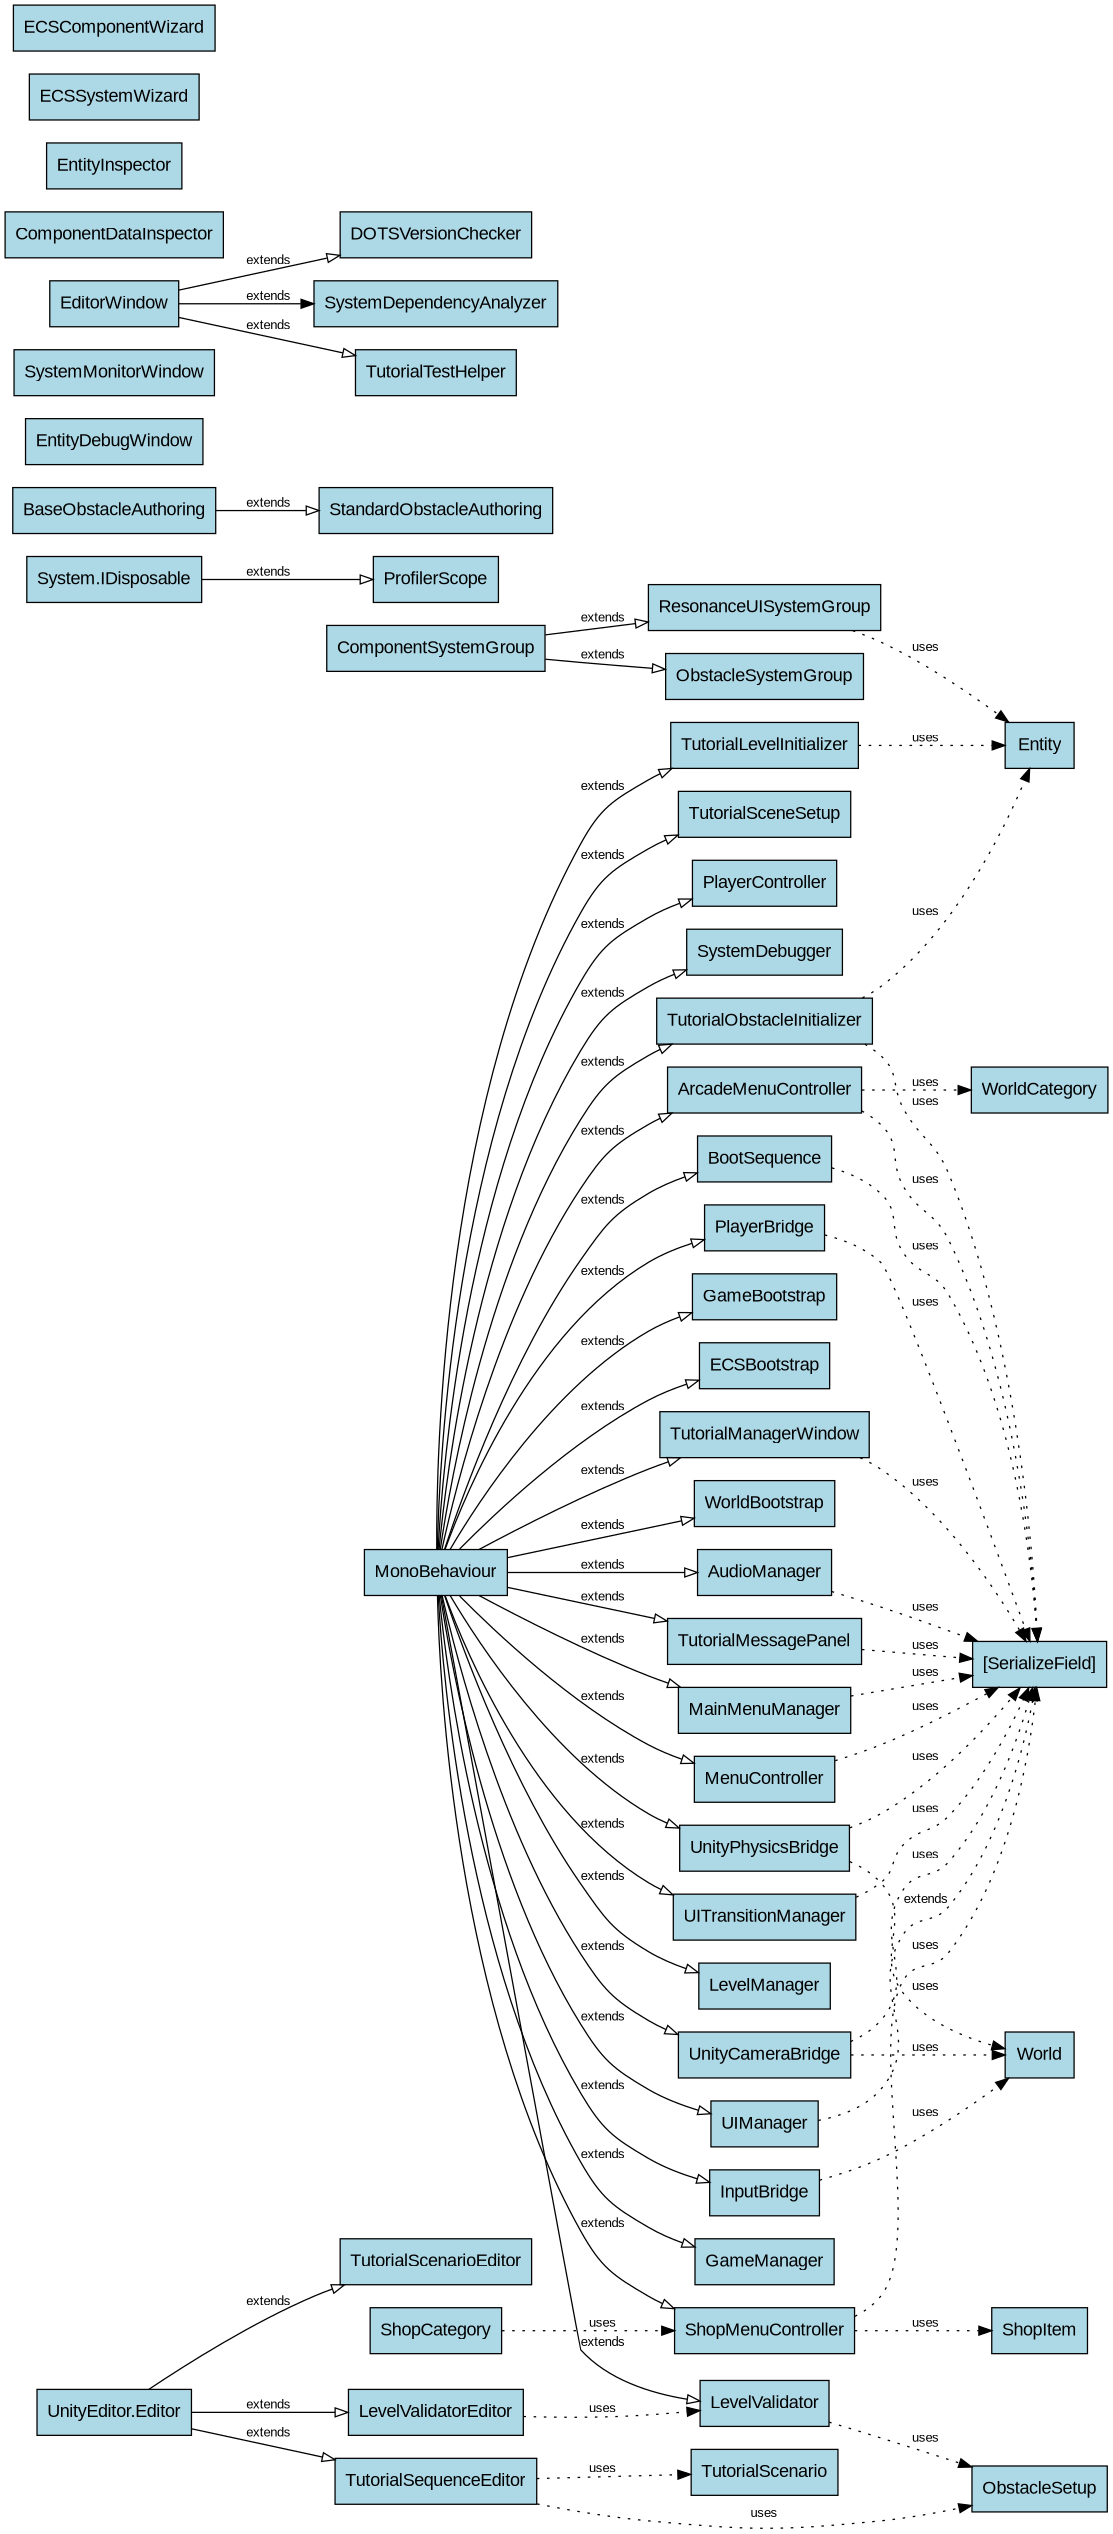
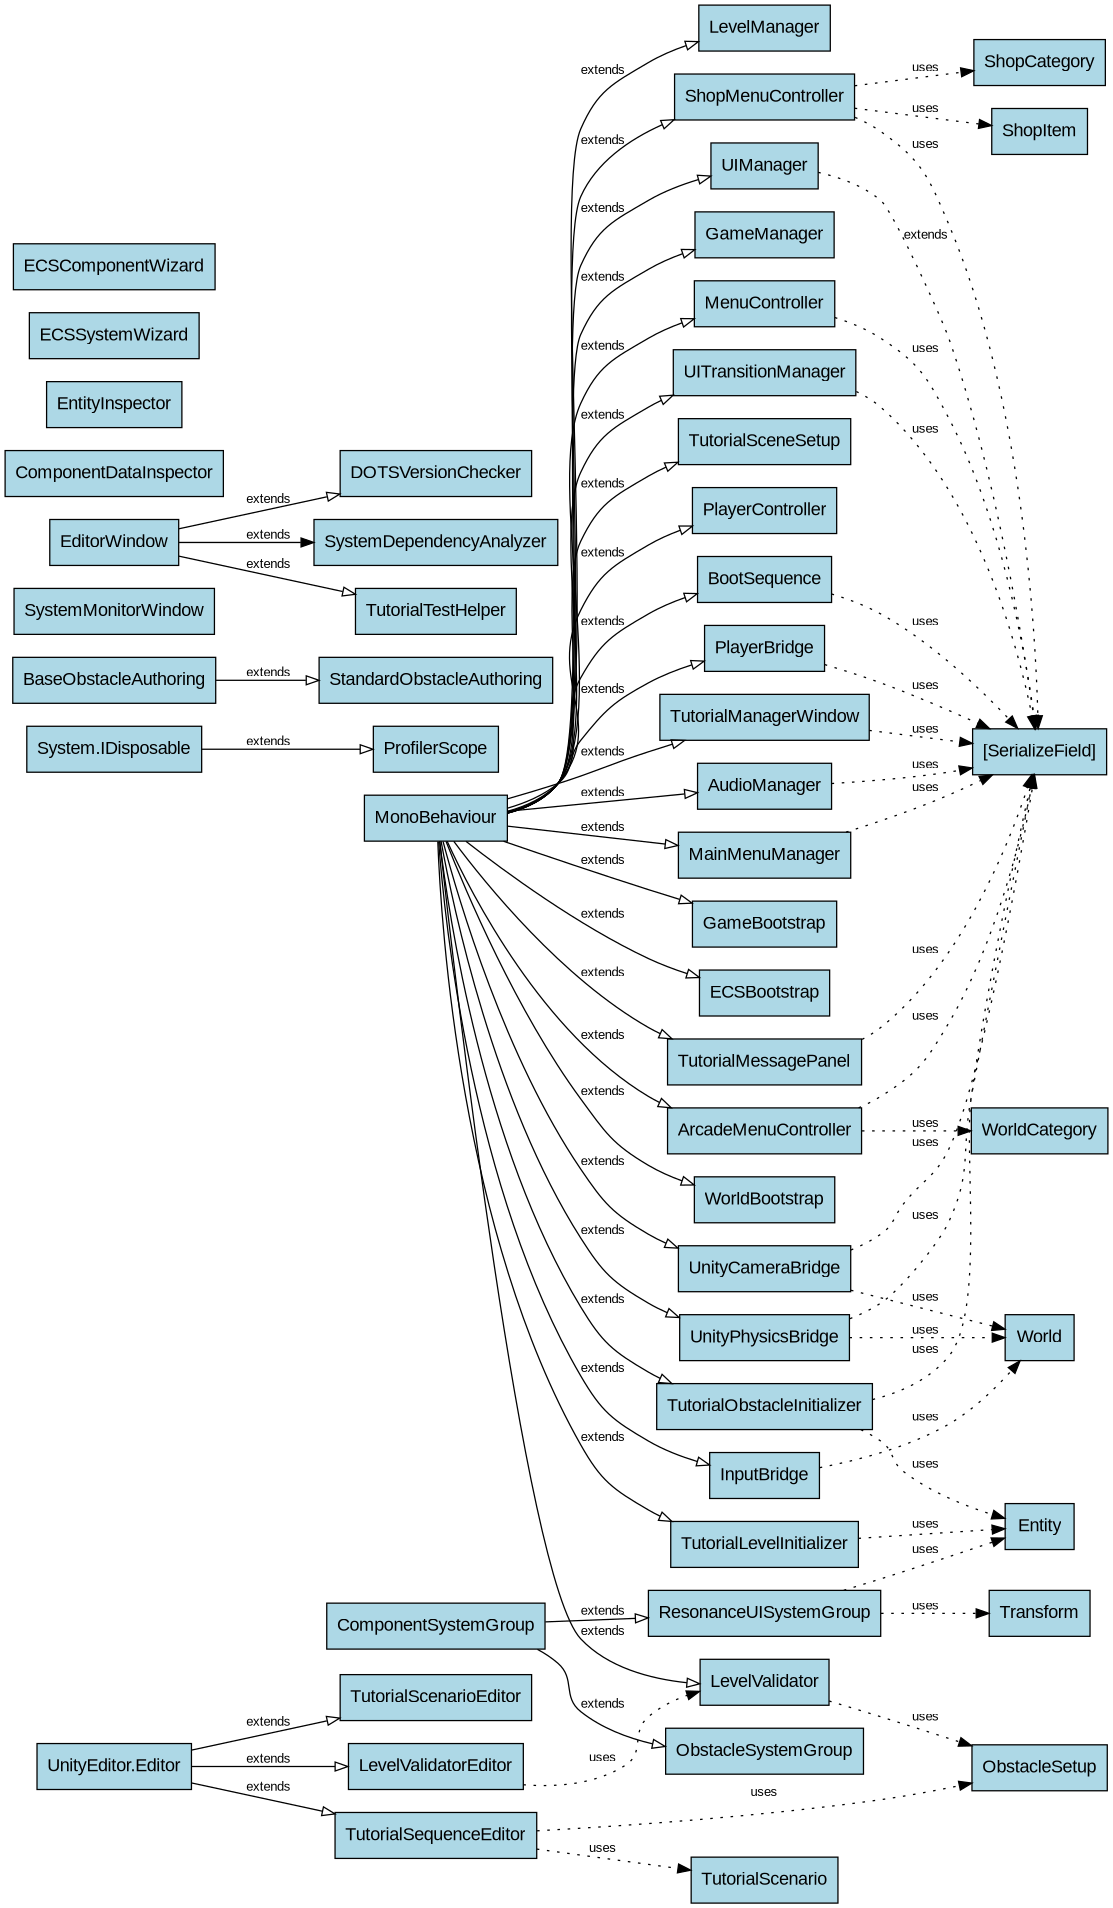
(114, 442) -> none
(765, 952) -> none
none -> (1040, 1613)
(586, 2331) -> (908, 79)
